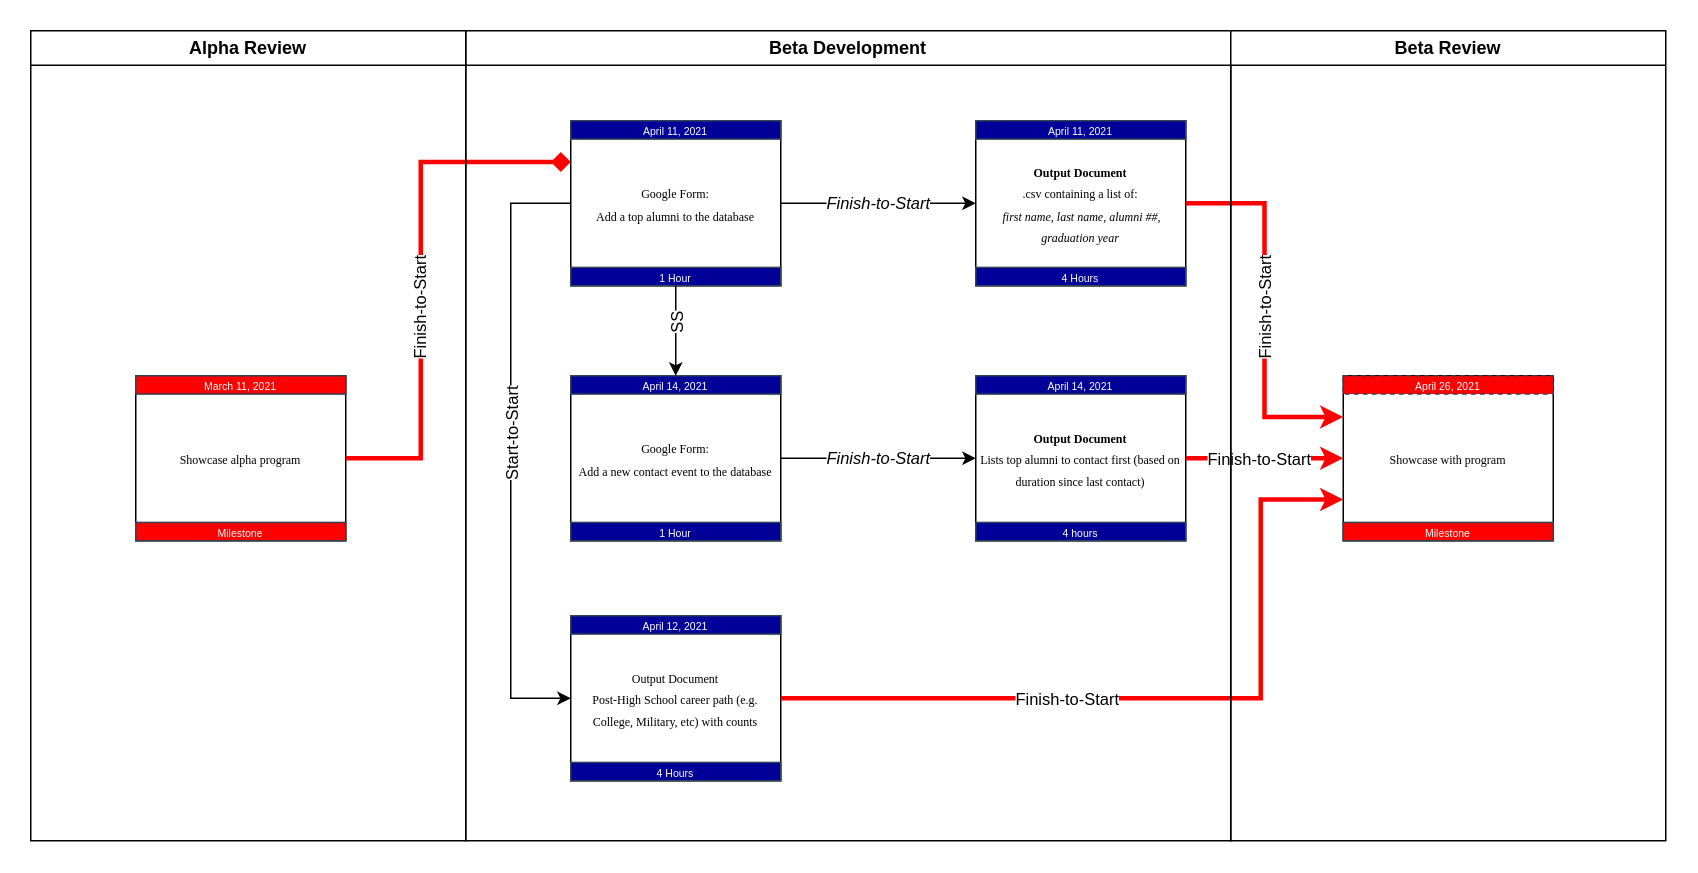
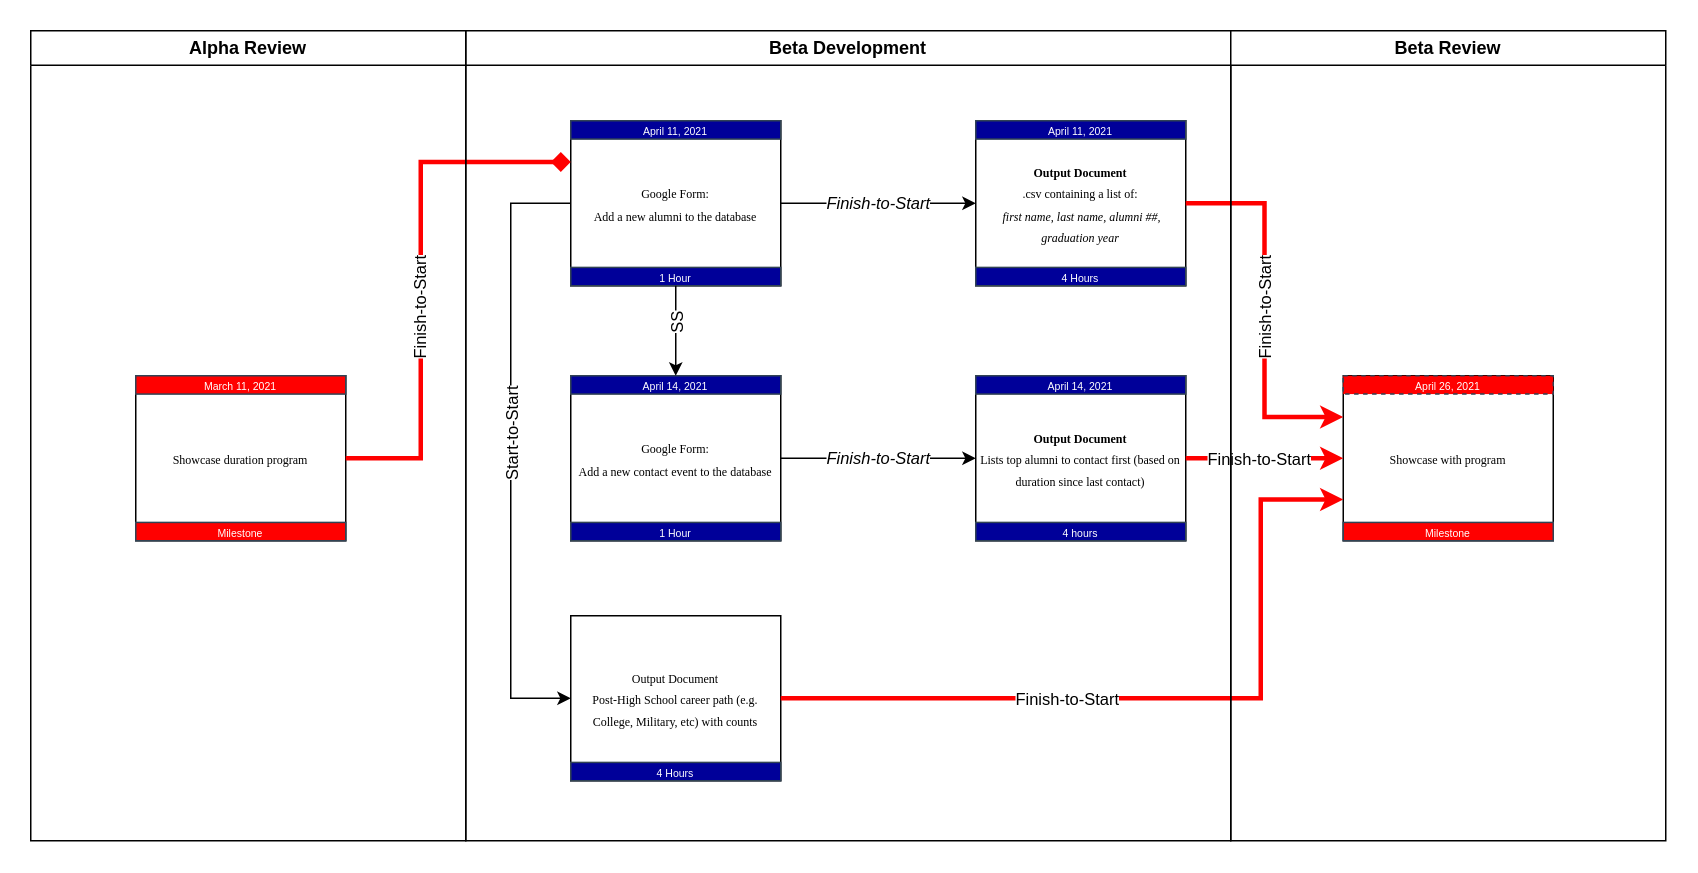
(676, 203) -> (676, 203)
(241, 458) -> (241, 458)
(676, 625) -> none
